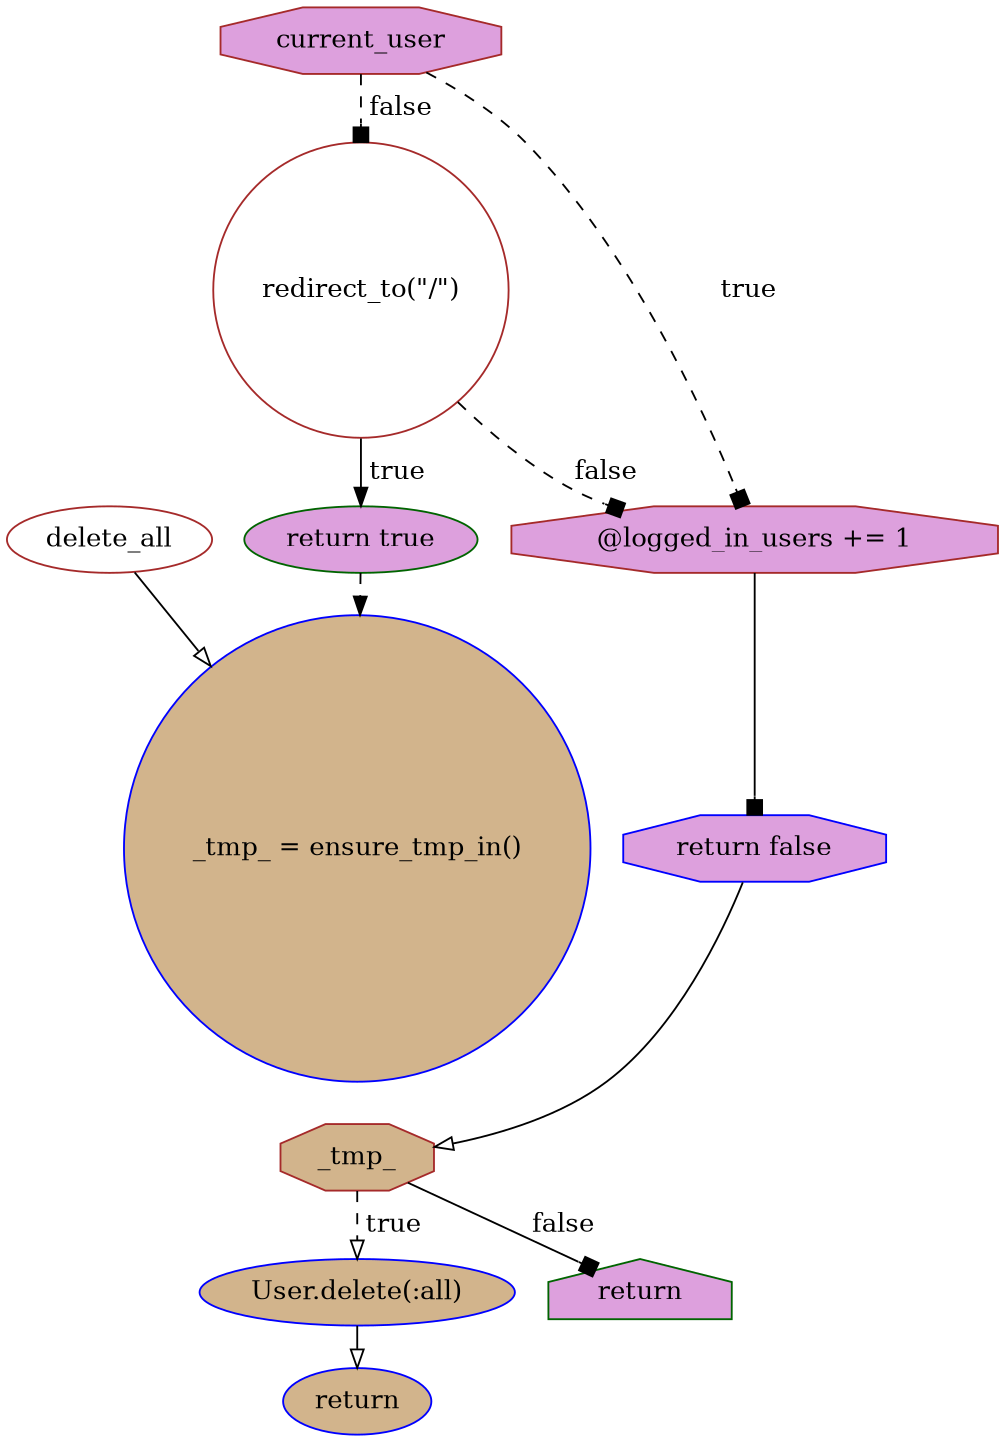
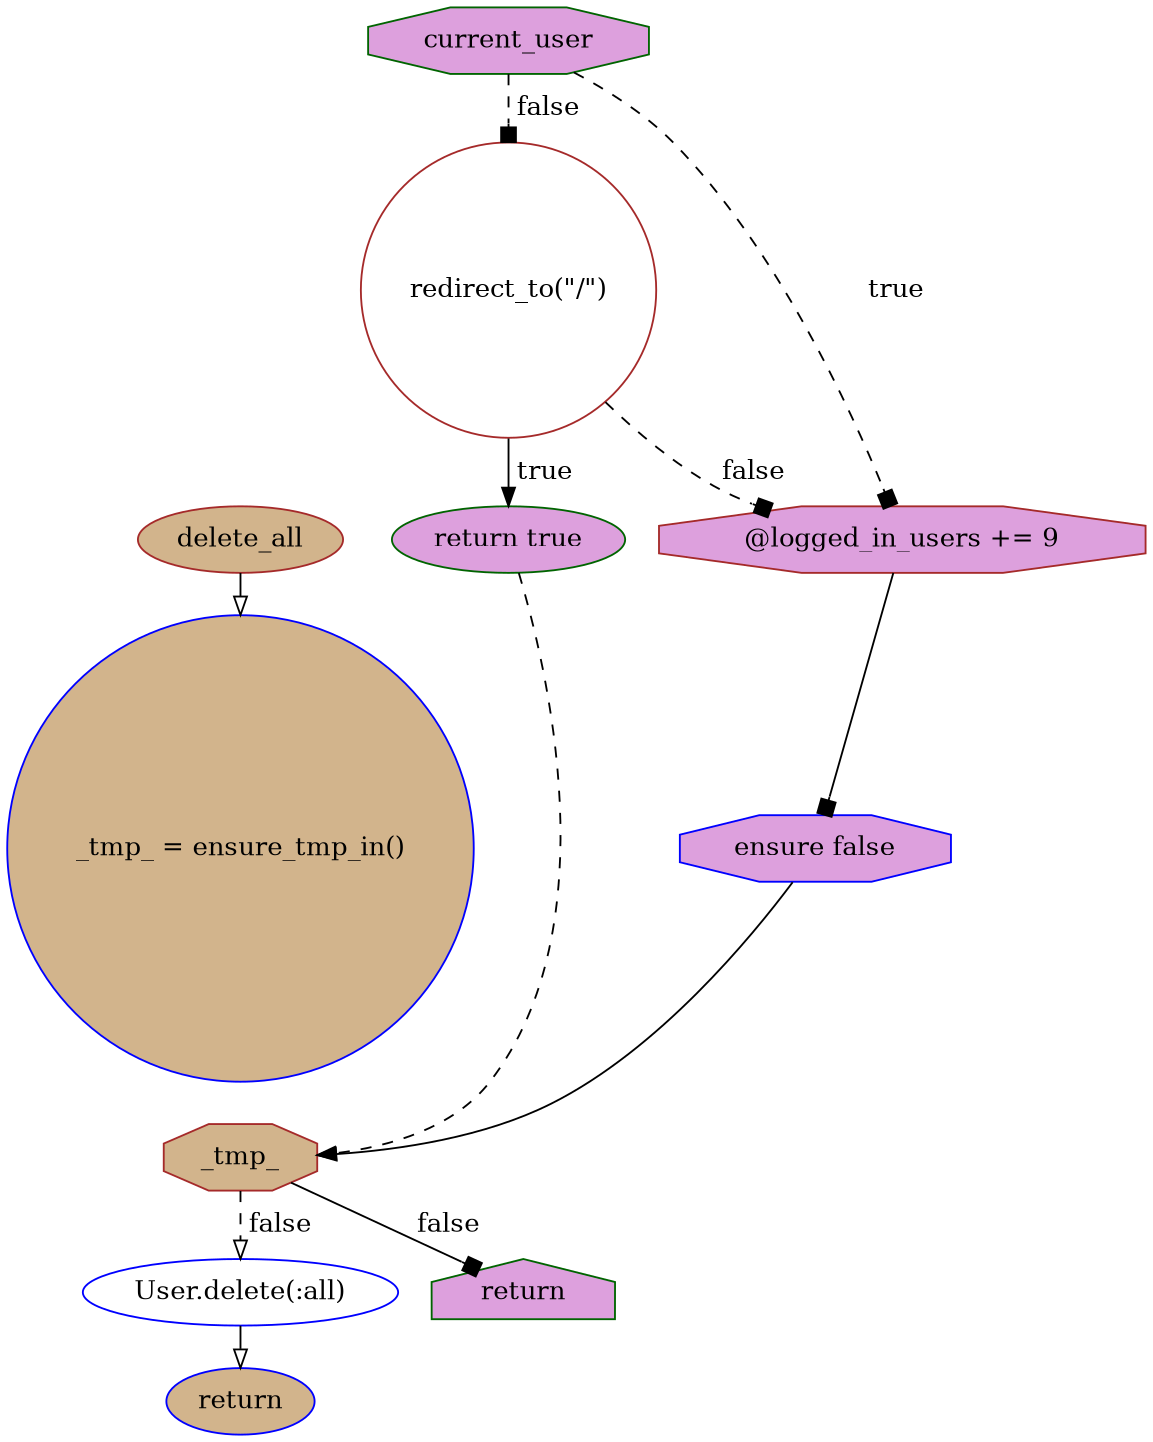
(361, 41) -> (509, 41)
(110, 540) -> (240, 540)
(755, 540) -> (902, 540)
(360, 585) -> (553, 919)
(755, 848) -> (815, 848)
(390, 1225) -> (277, 1225)
(357, 1292) -> (240, 1292)
